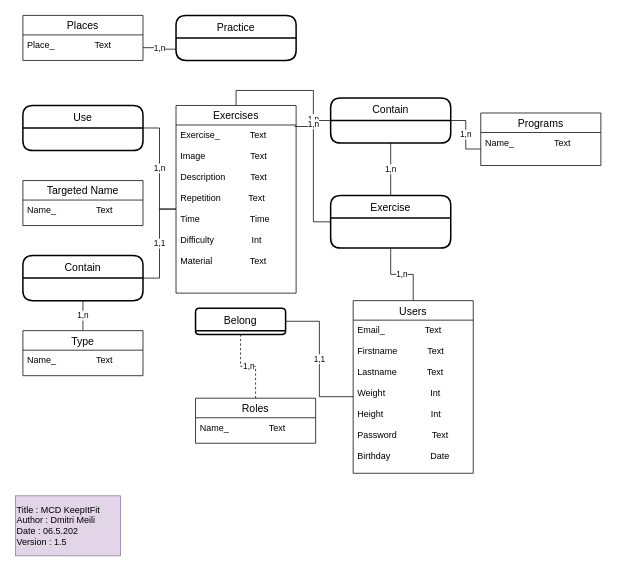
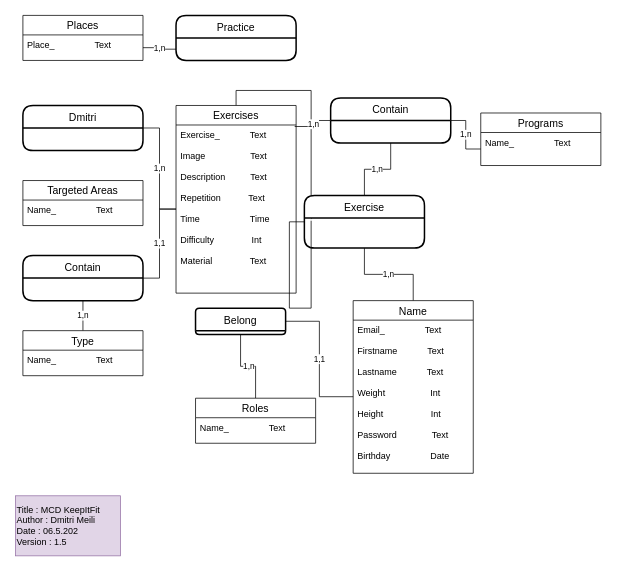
(83, 117) -> (83, 117)
(83, 191) -> (83, 191)
(390, 222) -> (364, 222)
(413, 311) -> (413, 311)
(255, 380) -> (255, 380)
